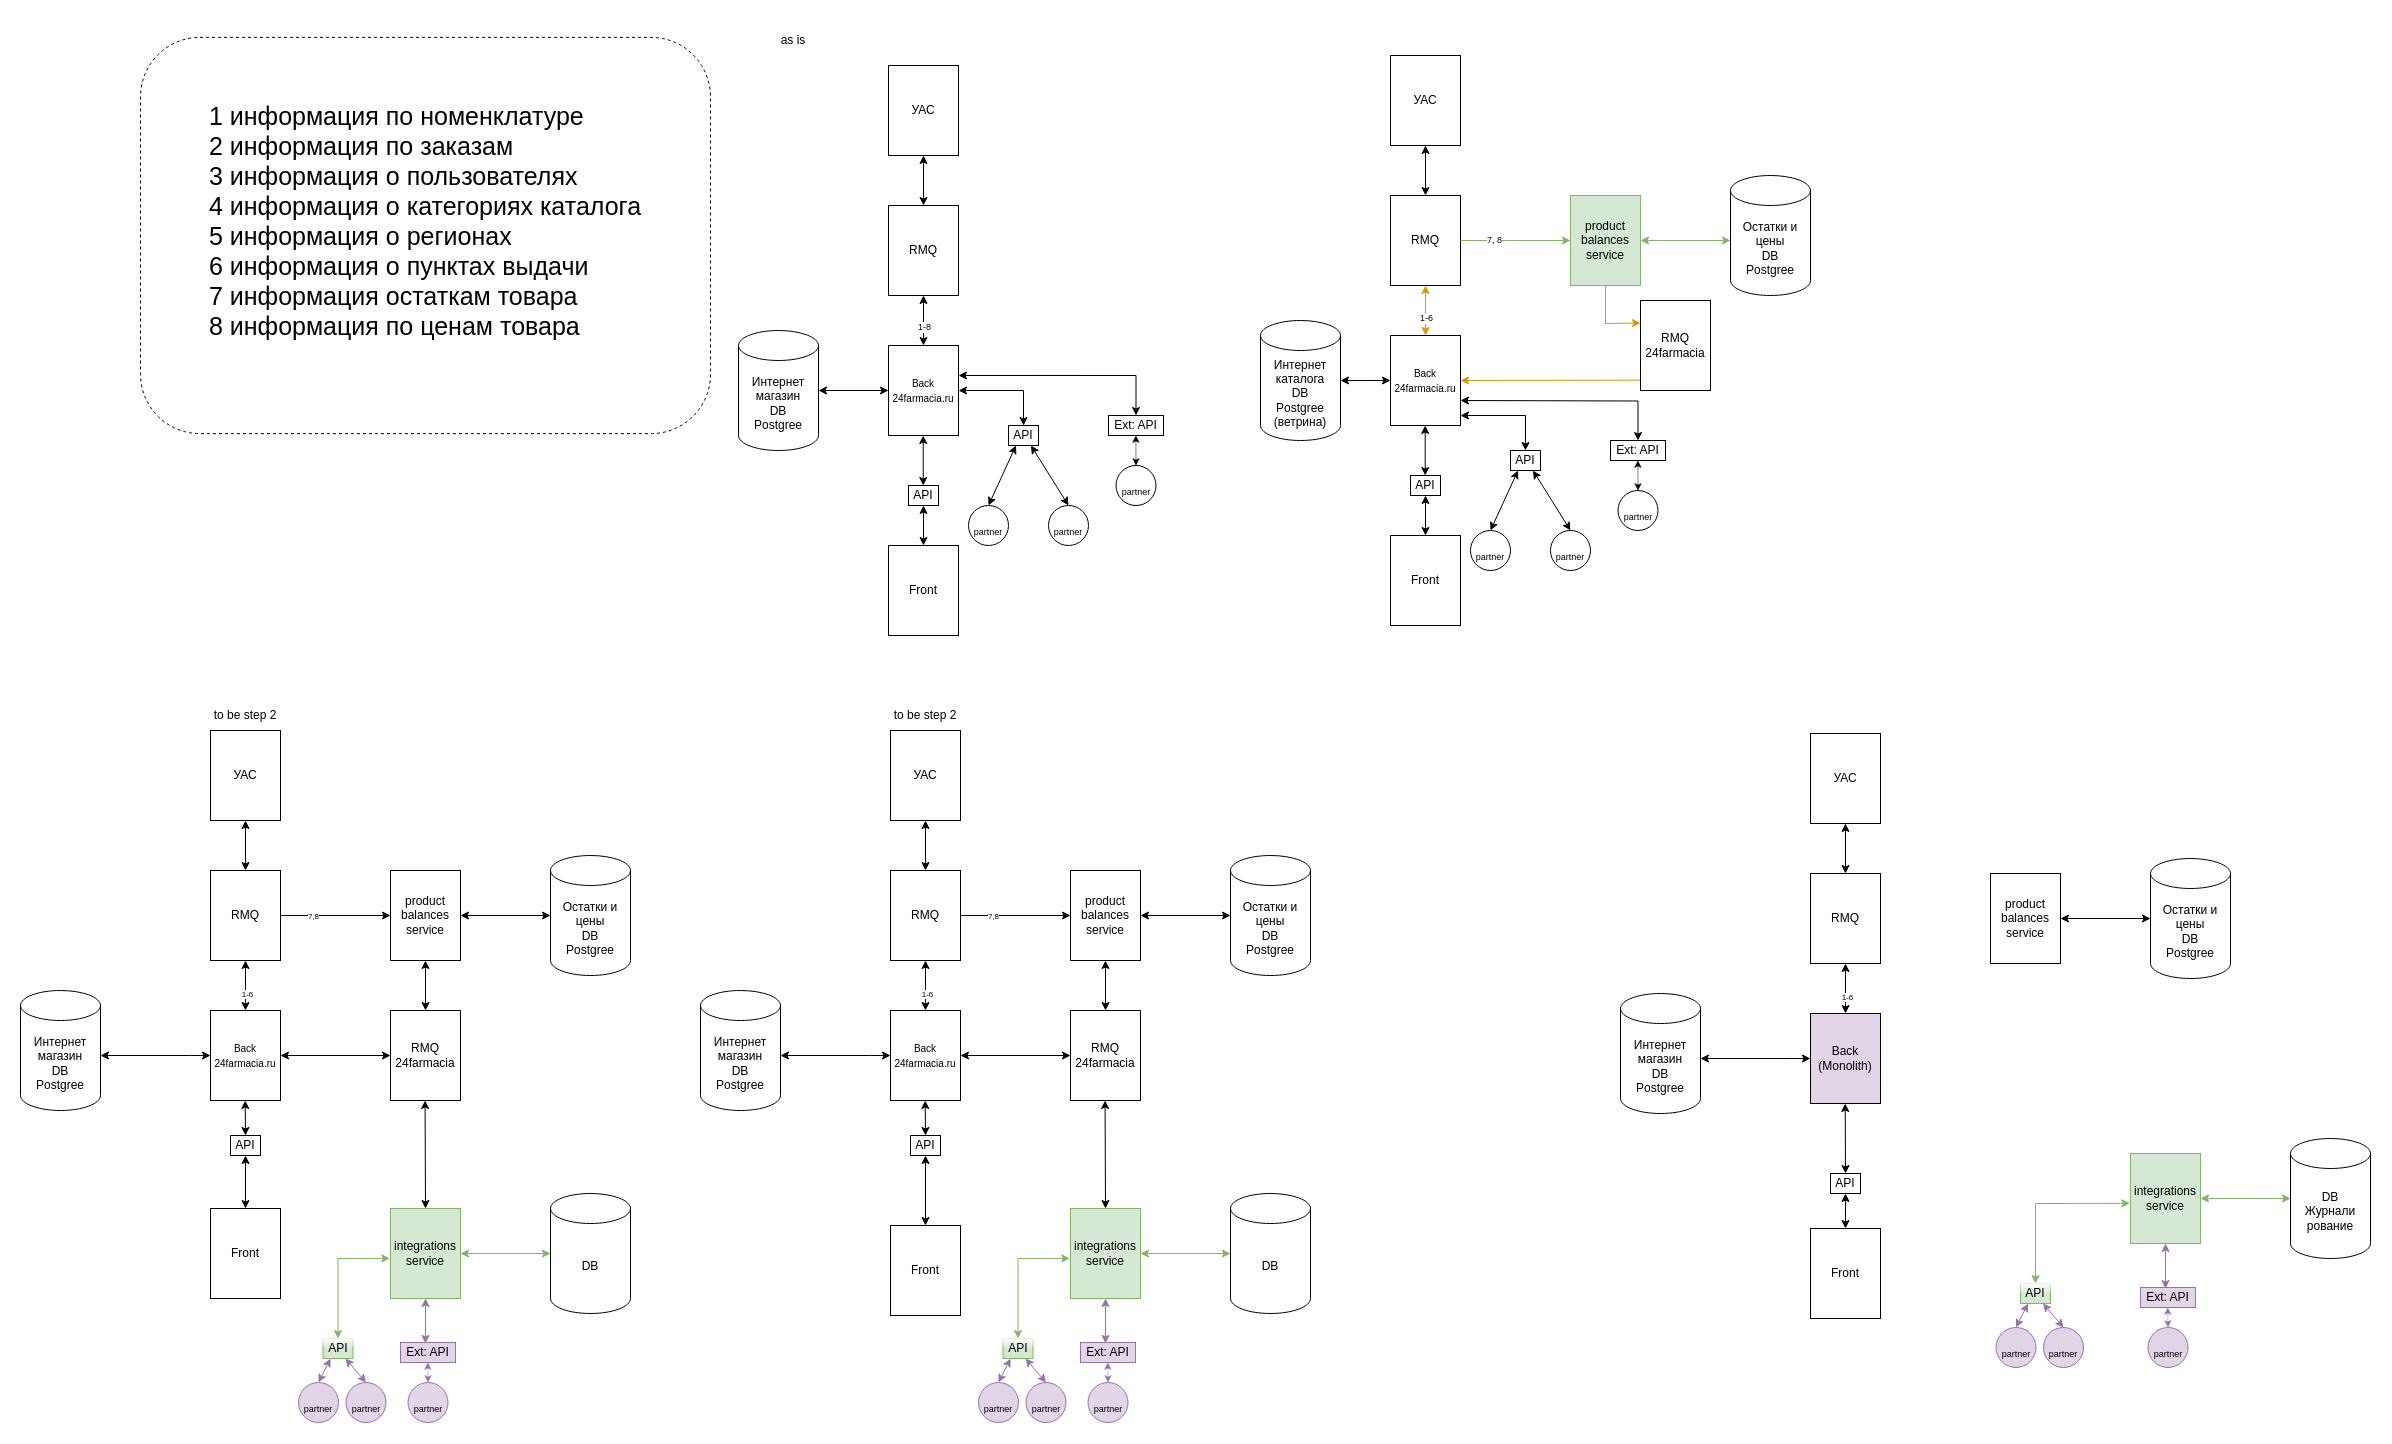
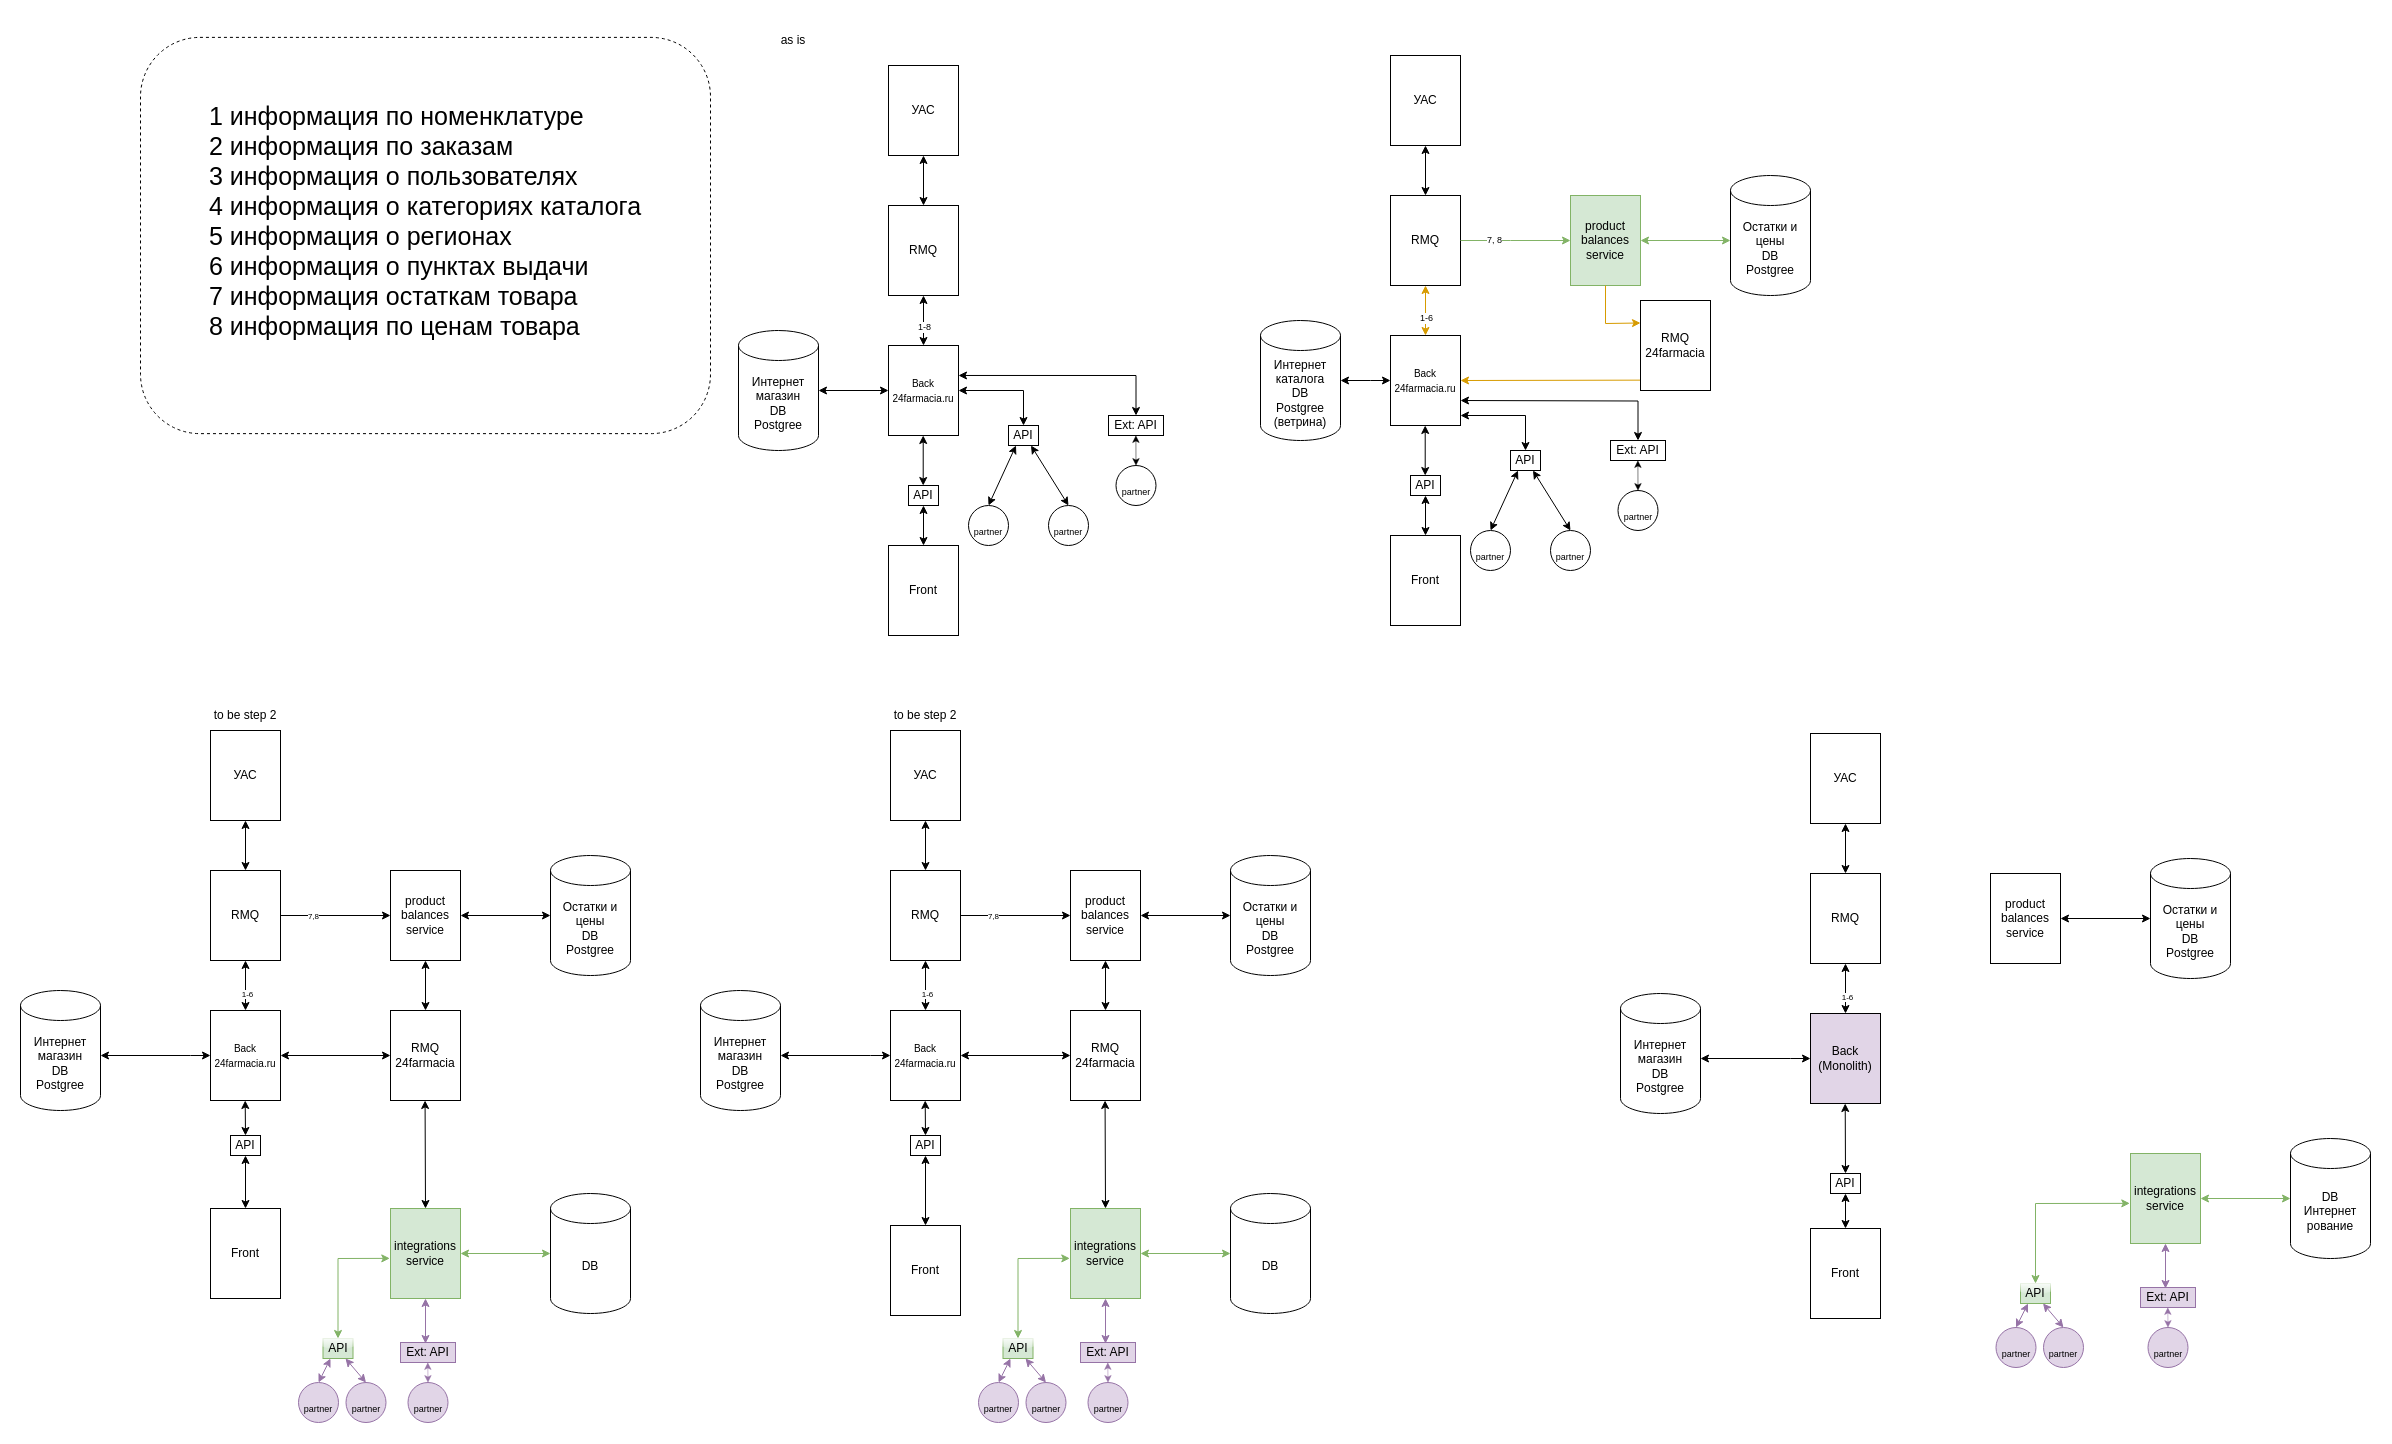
(2331, 1212) -> (2331, 1212)
